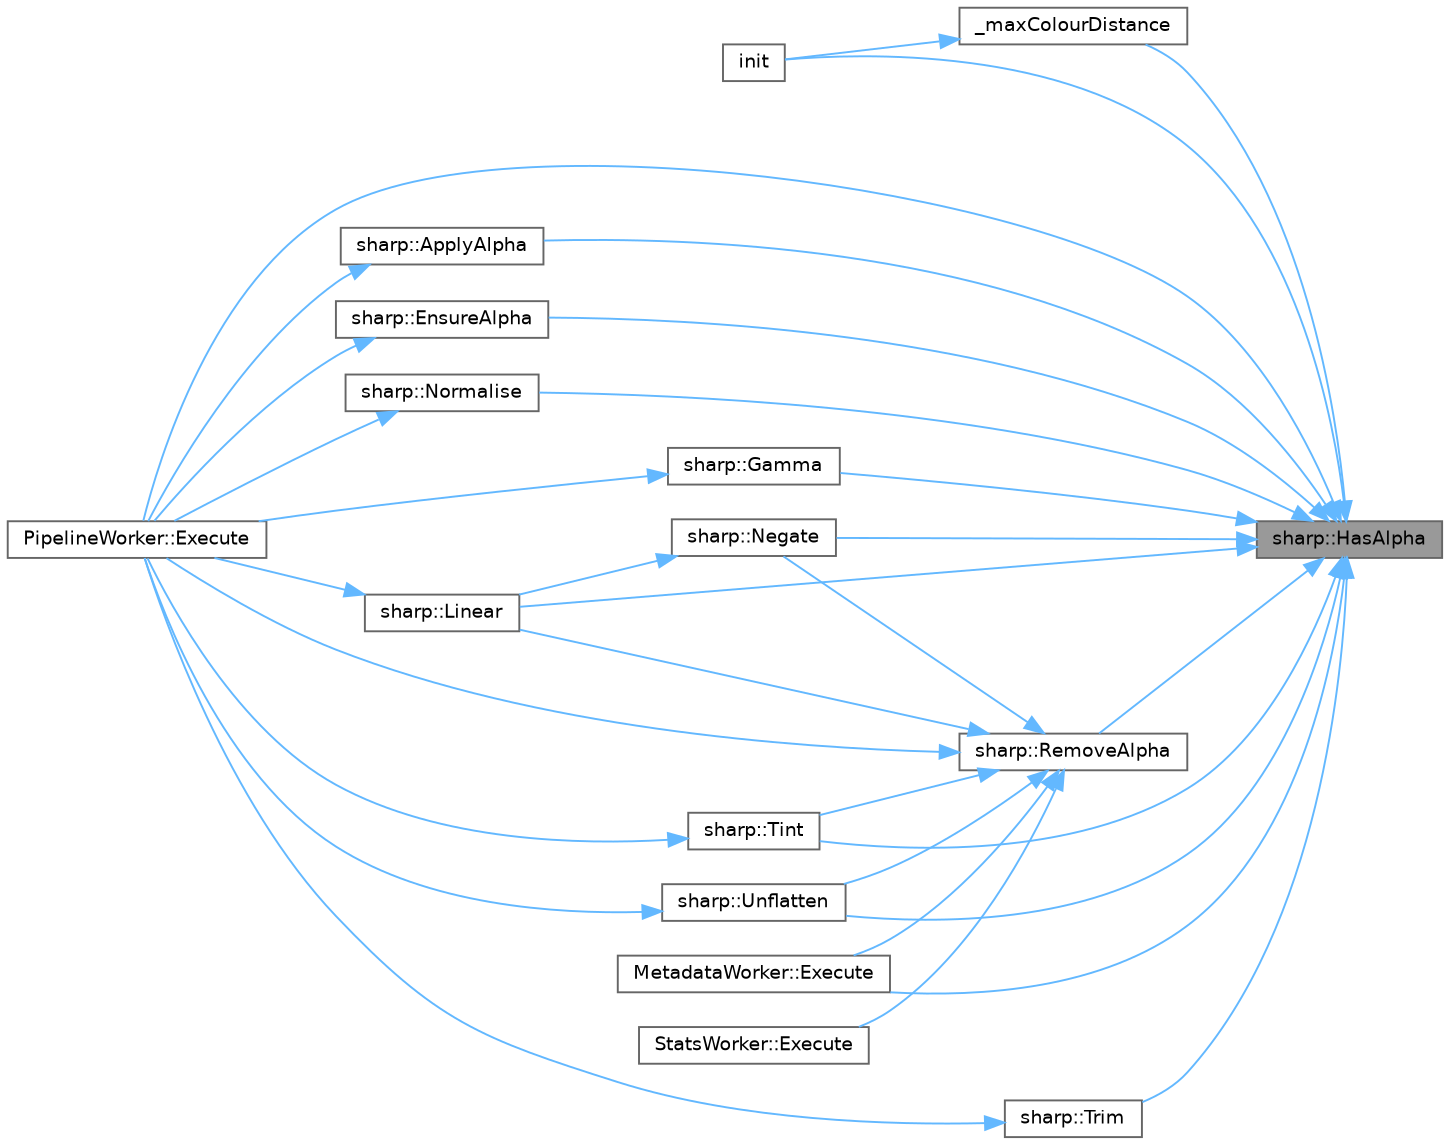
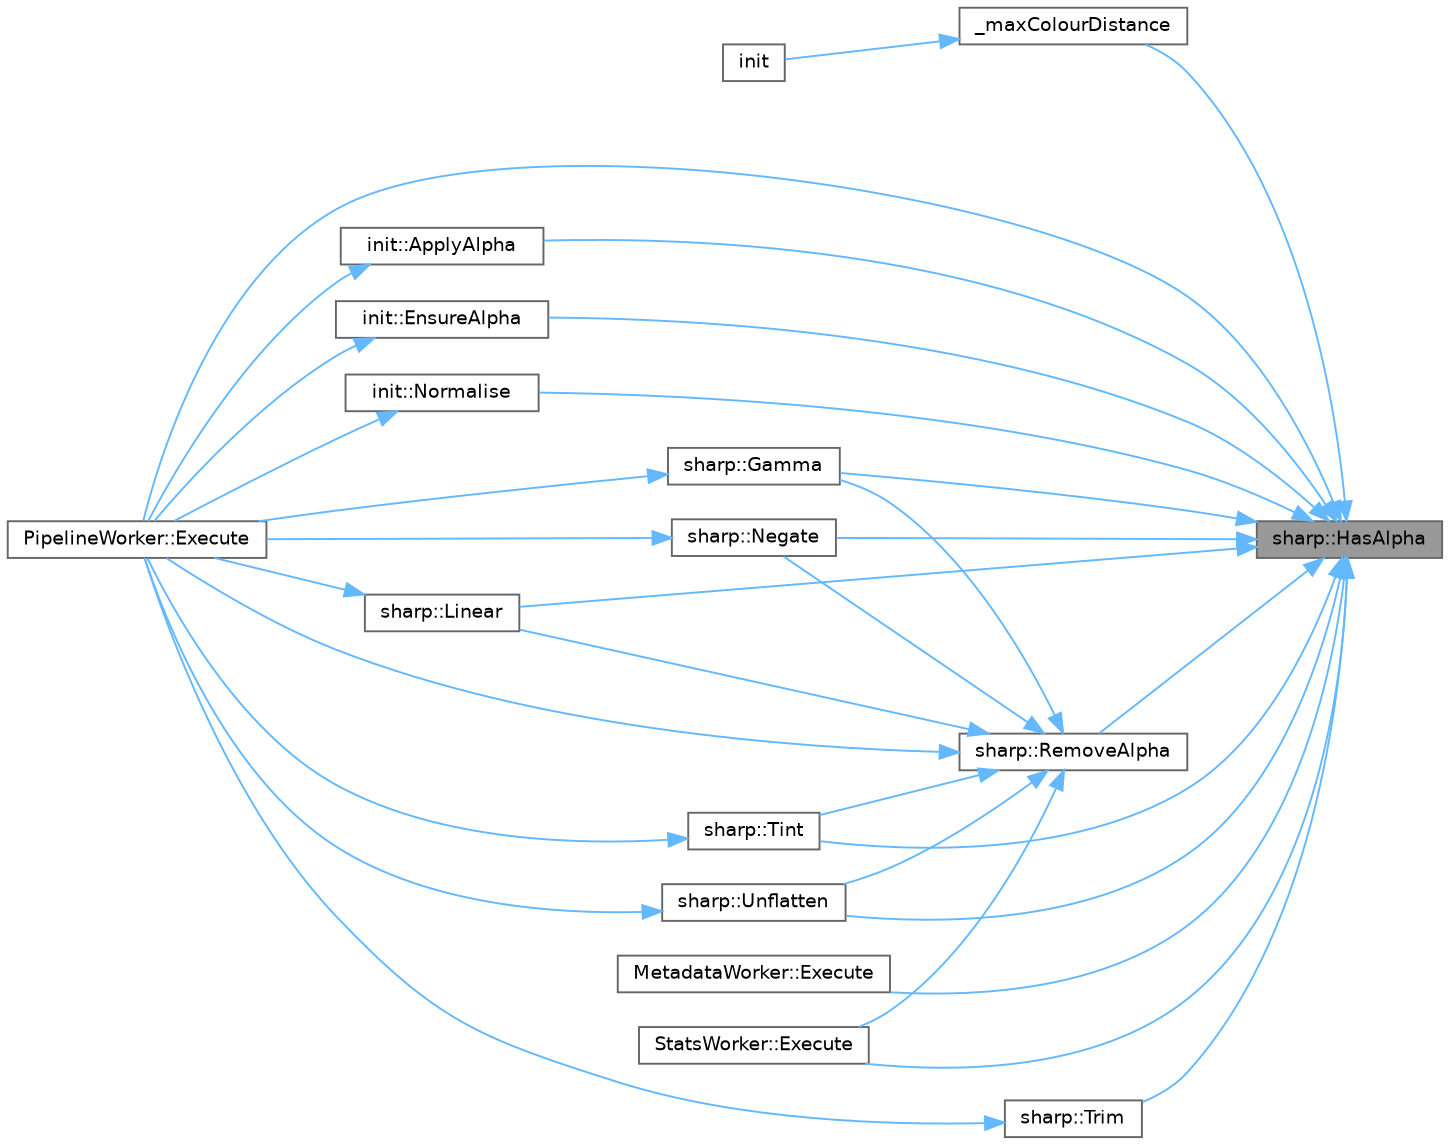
(1178, 139) -> (1232, 954)
(442, 246) -> (442, 246)
(442, 320) -> (442, 320)
(442, 393) -> (442, 393)
(588, 578) -> (459, 539)
(962, 884) -> (973, 584)
